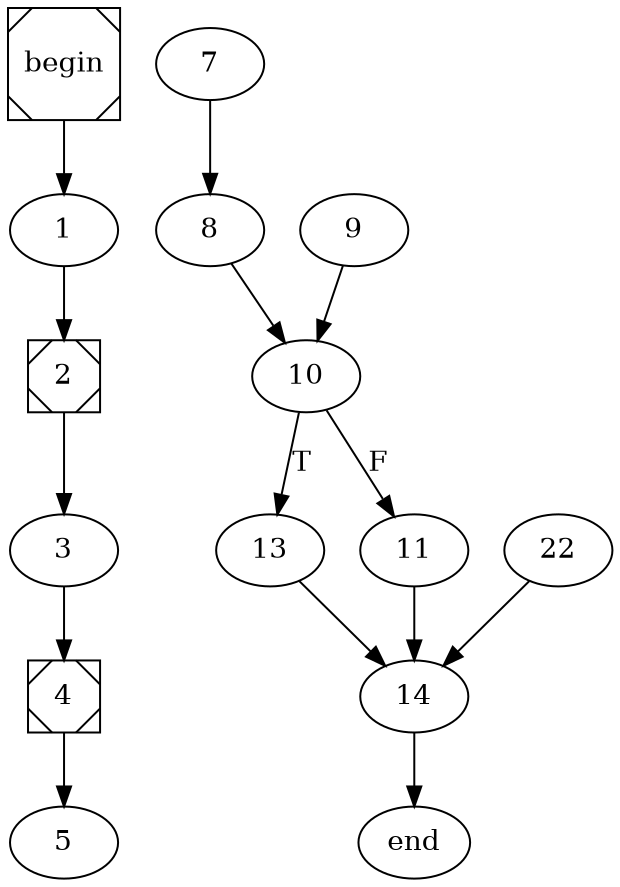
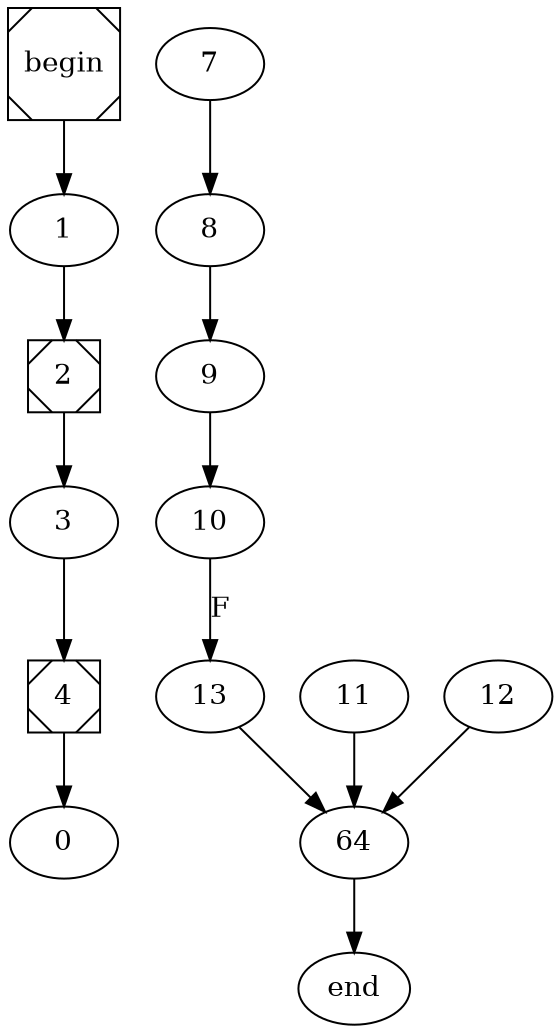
(252, 295) -> (210, 293)
(355, 455) -> none
(302, 463) -> (220, 609)
(558, 550) -> (498, 696)
(414, 696) -> (354, 843)
(64, 843) -> (64, 843)
